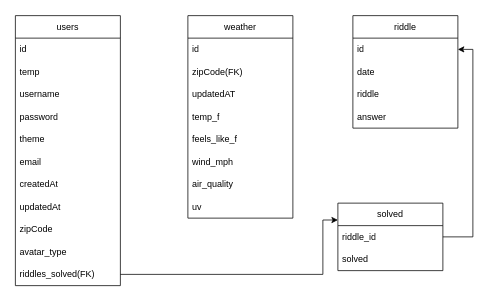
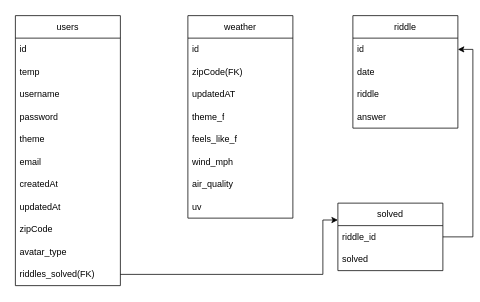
(207, 117) -> (210, 117)
